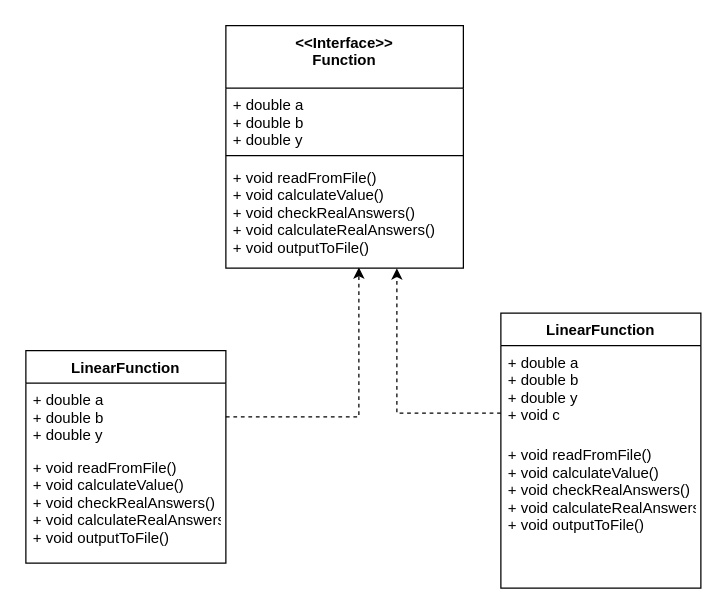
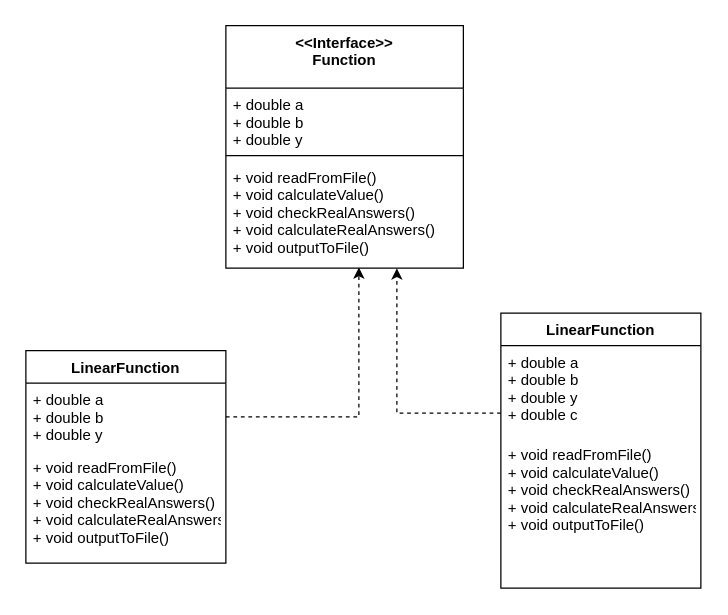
(544, 363) -> (544, 363)
